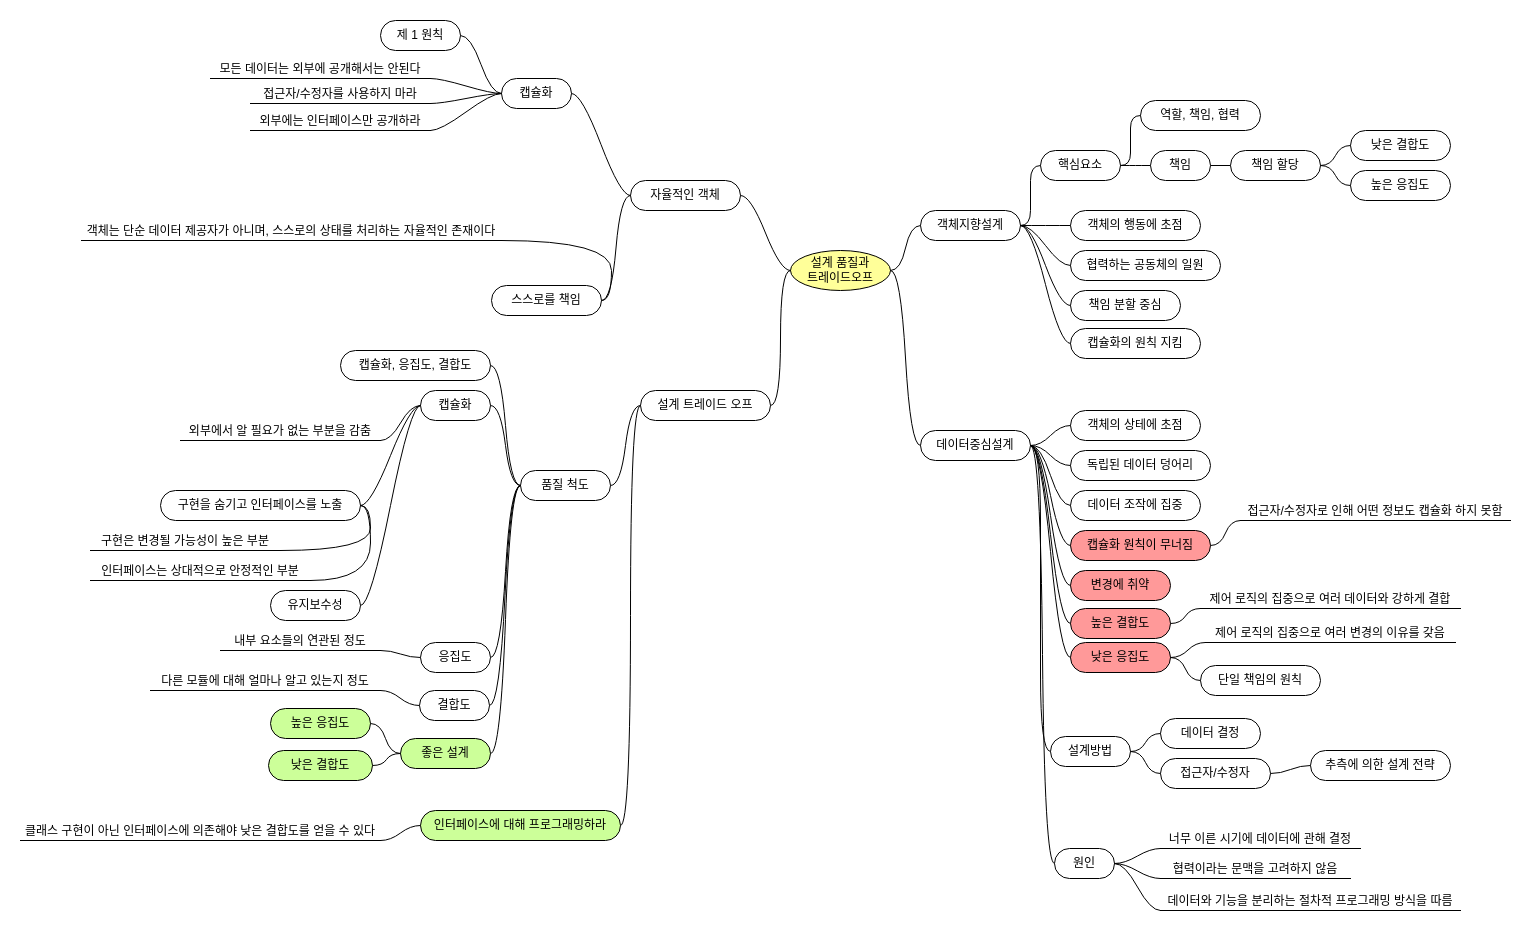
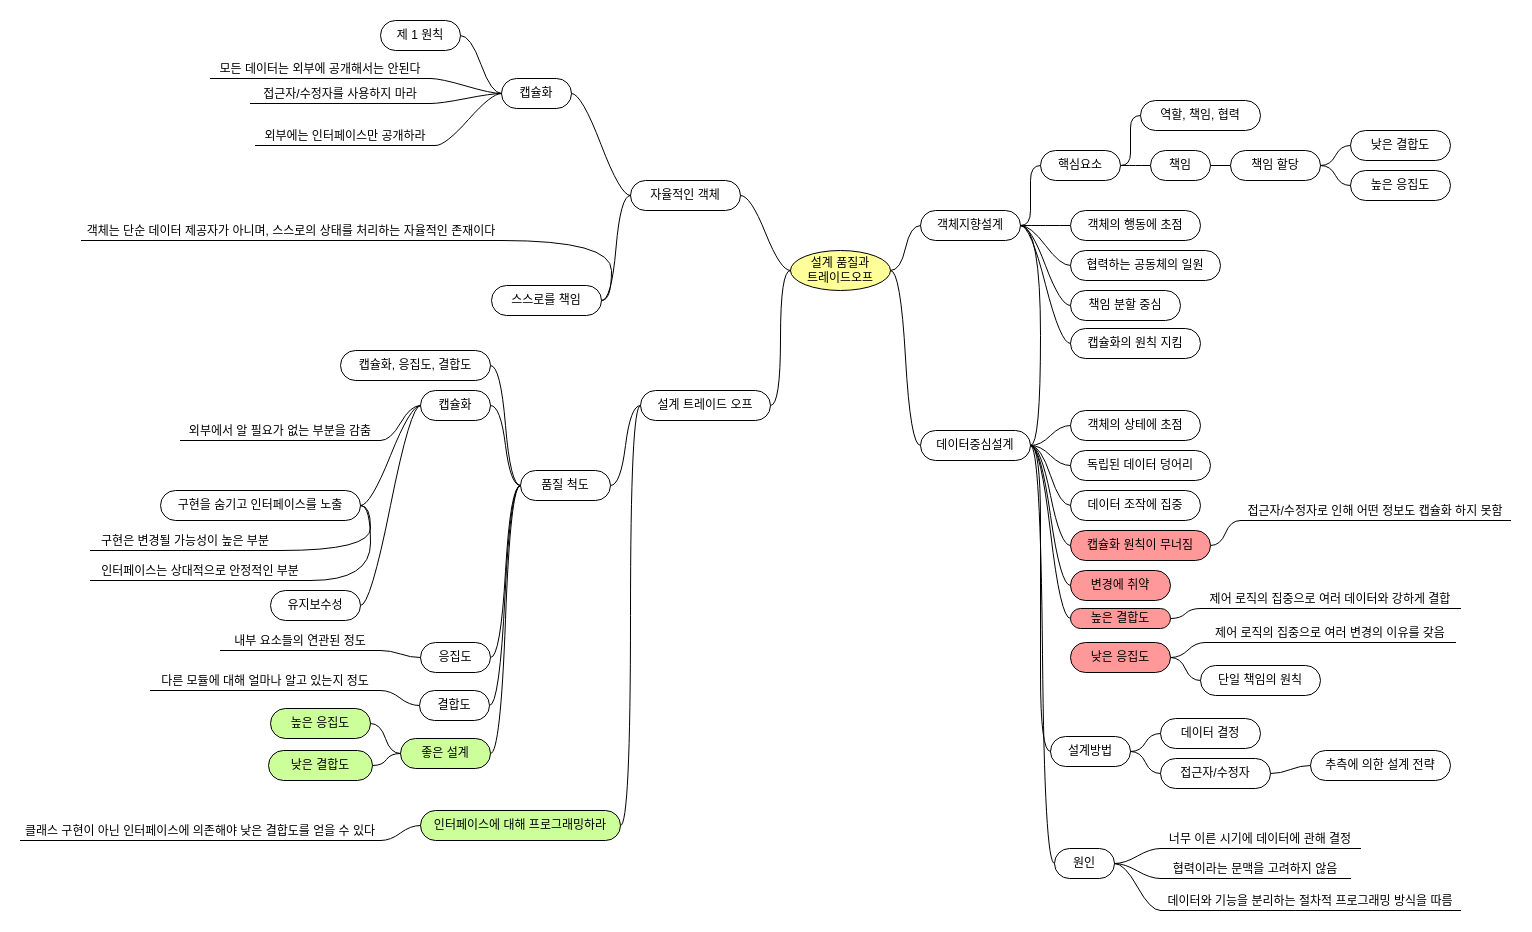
(341, 121) -> (346, 136)
(1056, 598) -> (1040, 351)
(1121, 624) -> (1121, 619)
